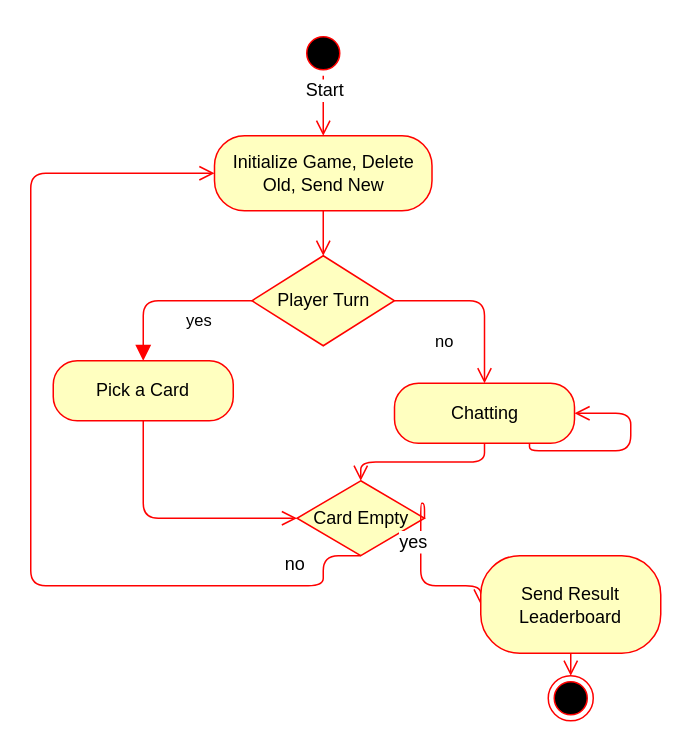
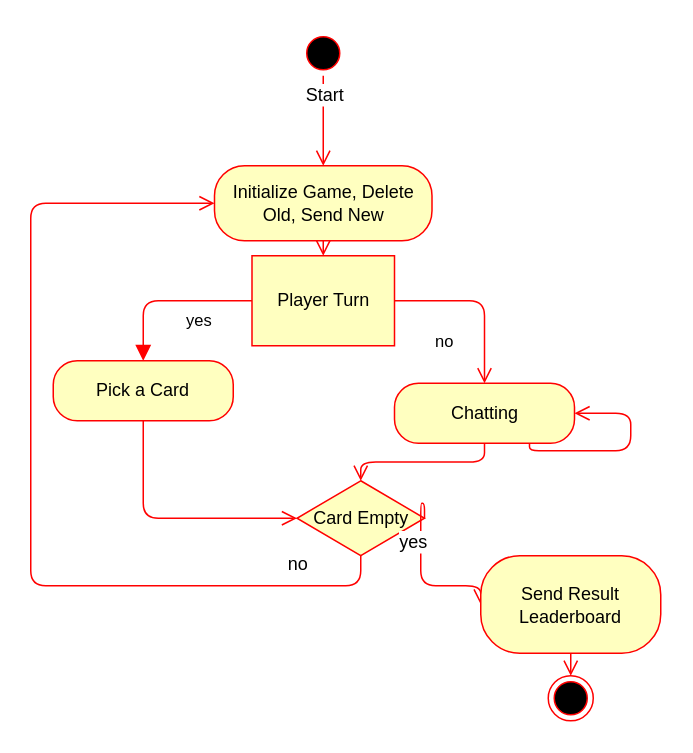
(323, 173) -> (323, 203)
(323, 301) -> (323, 301)
